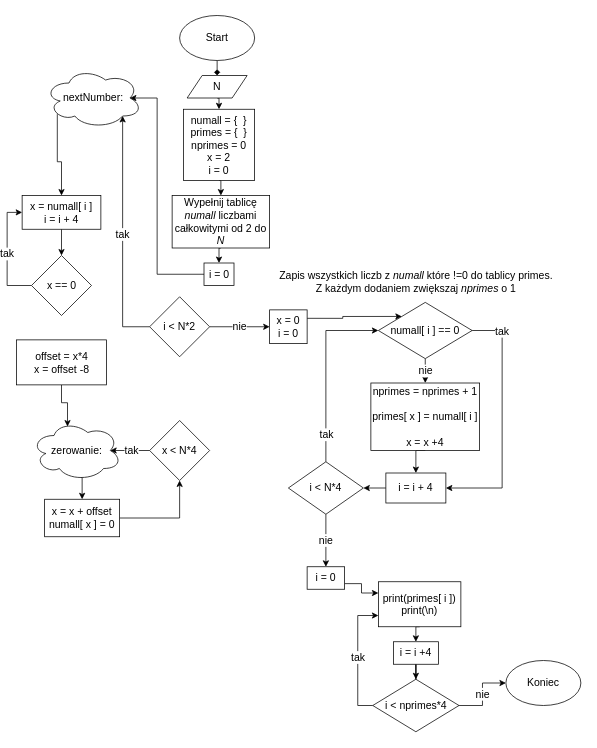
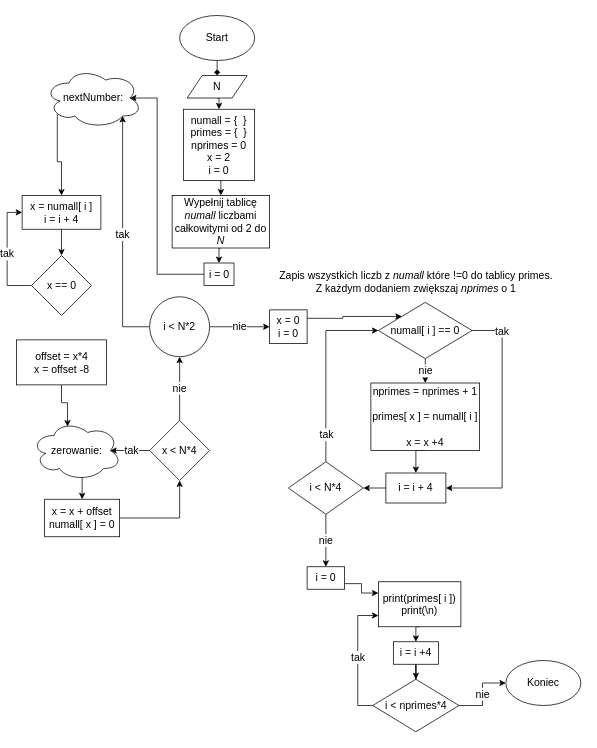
(180, 327) -> (180, 327)
none -> (180, 391)
